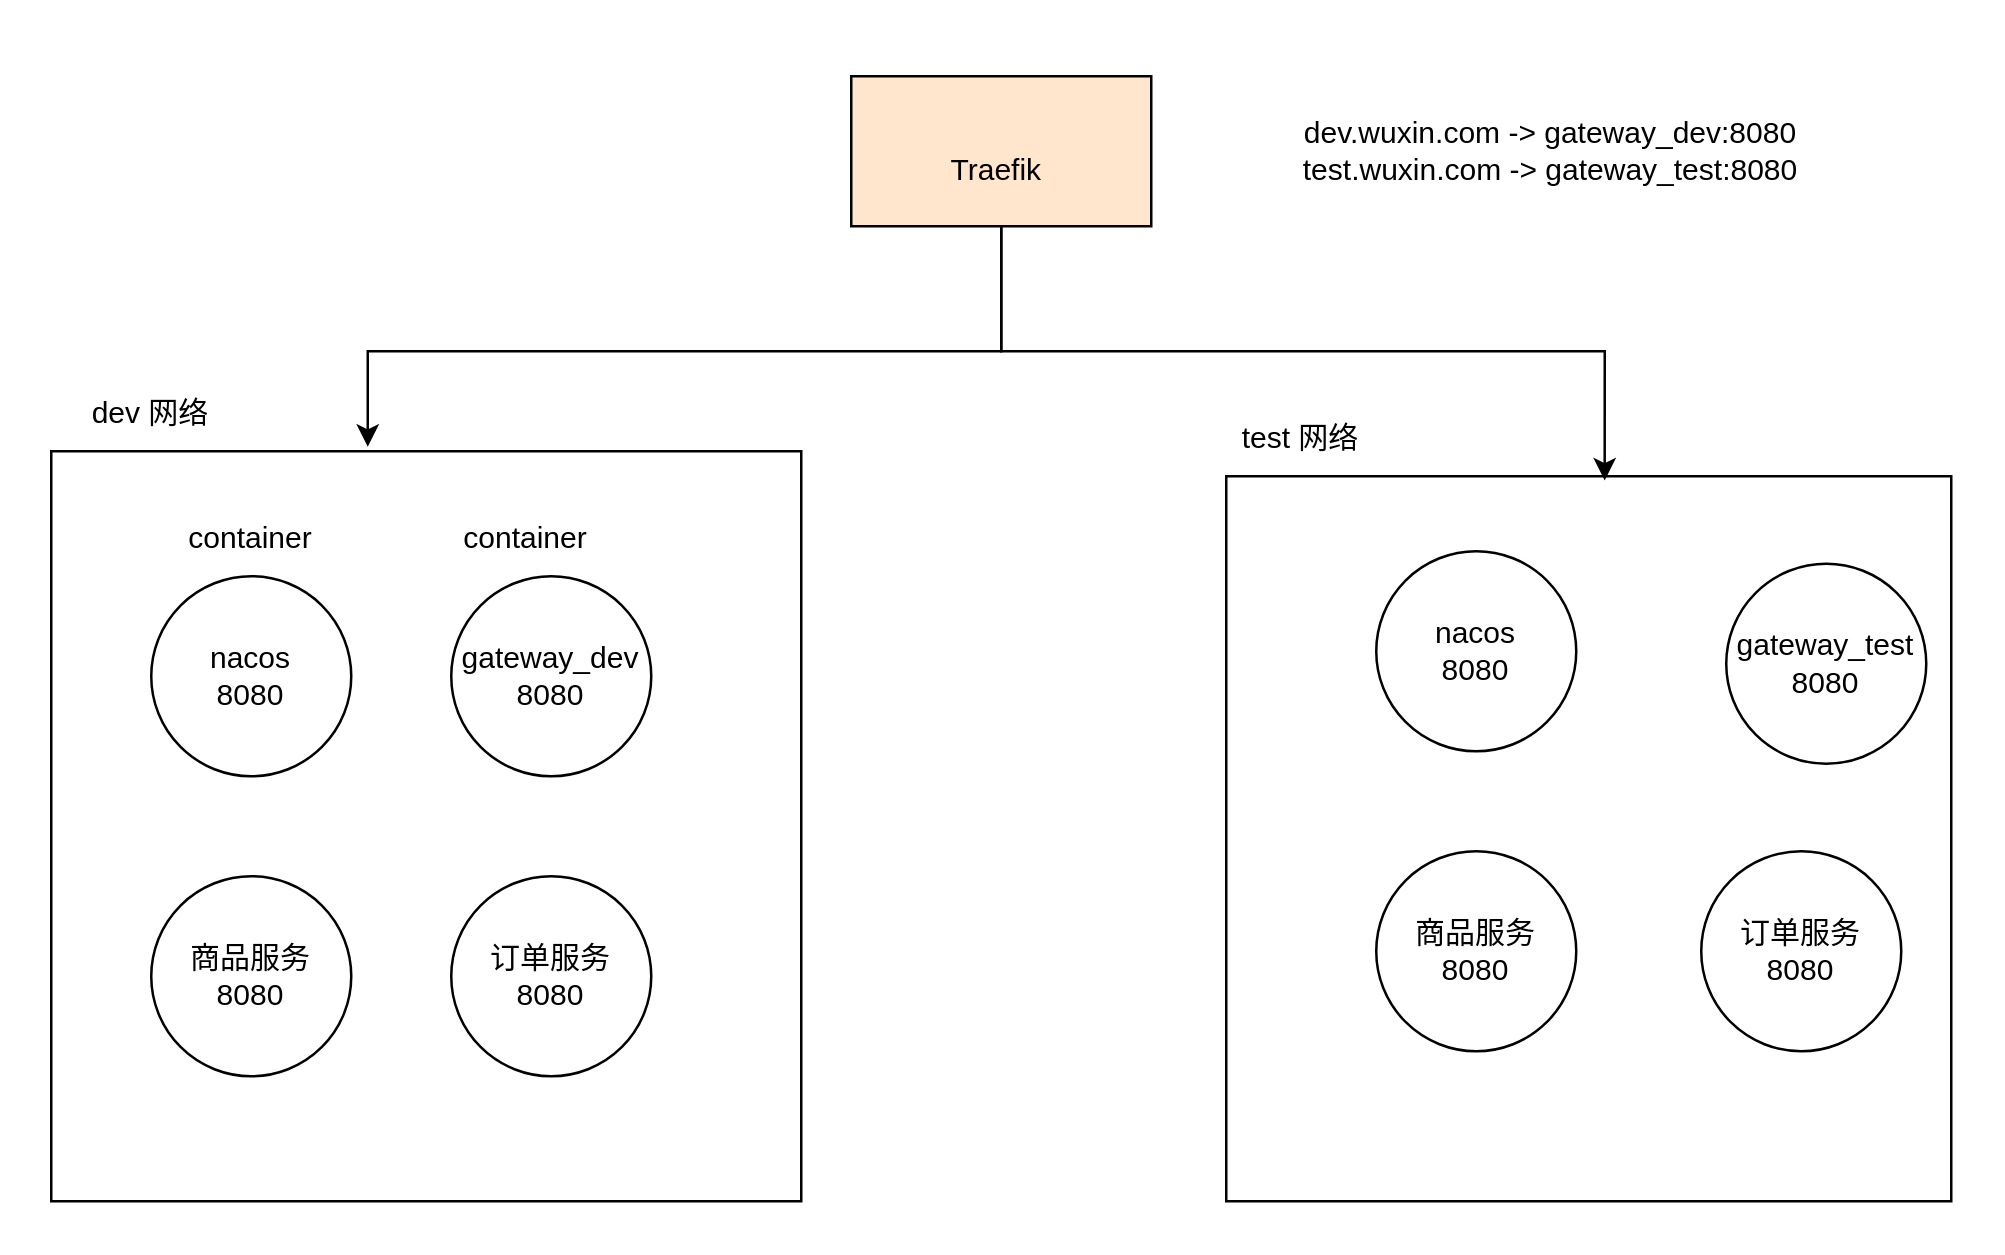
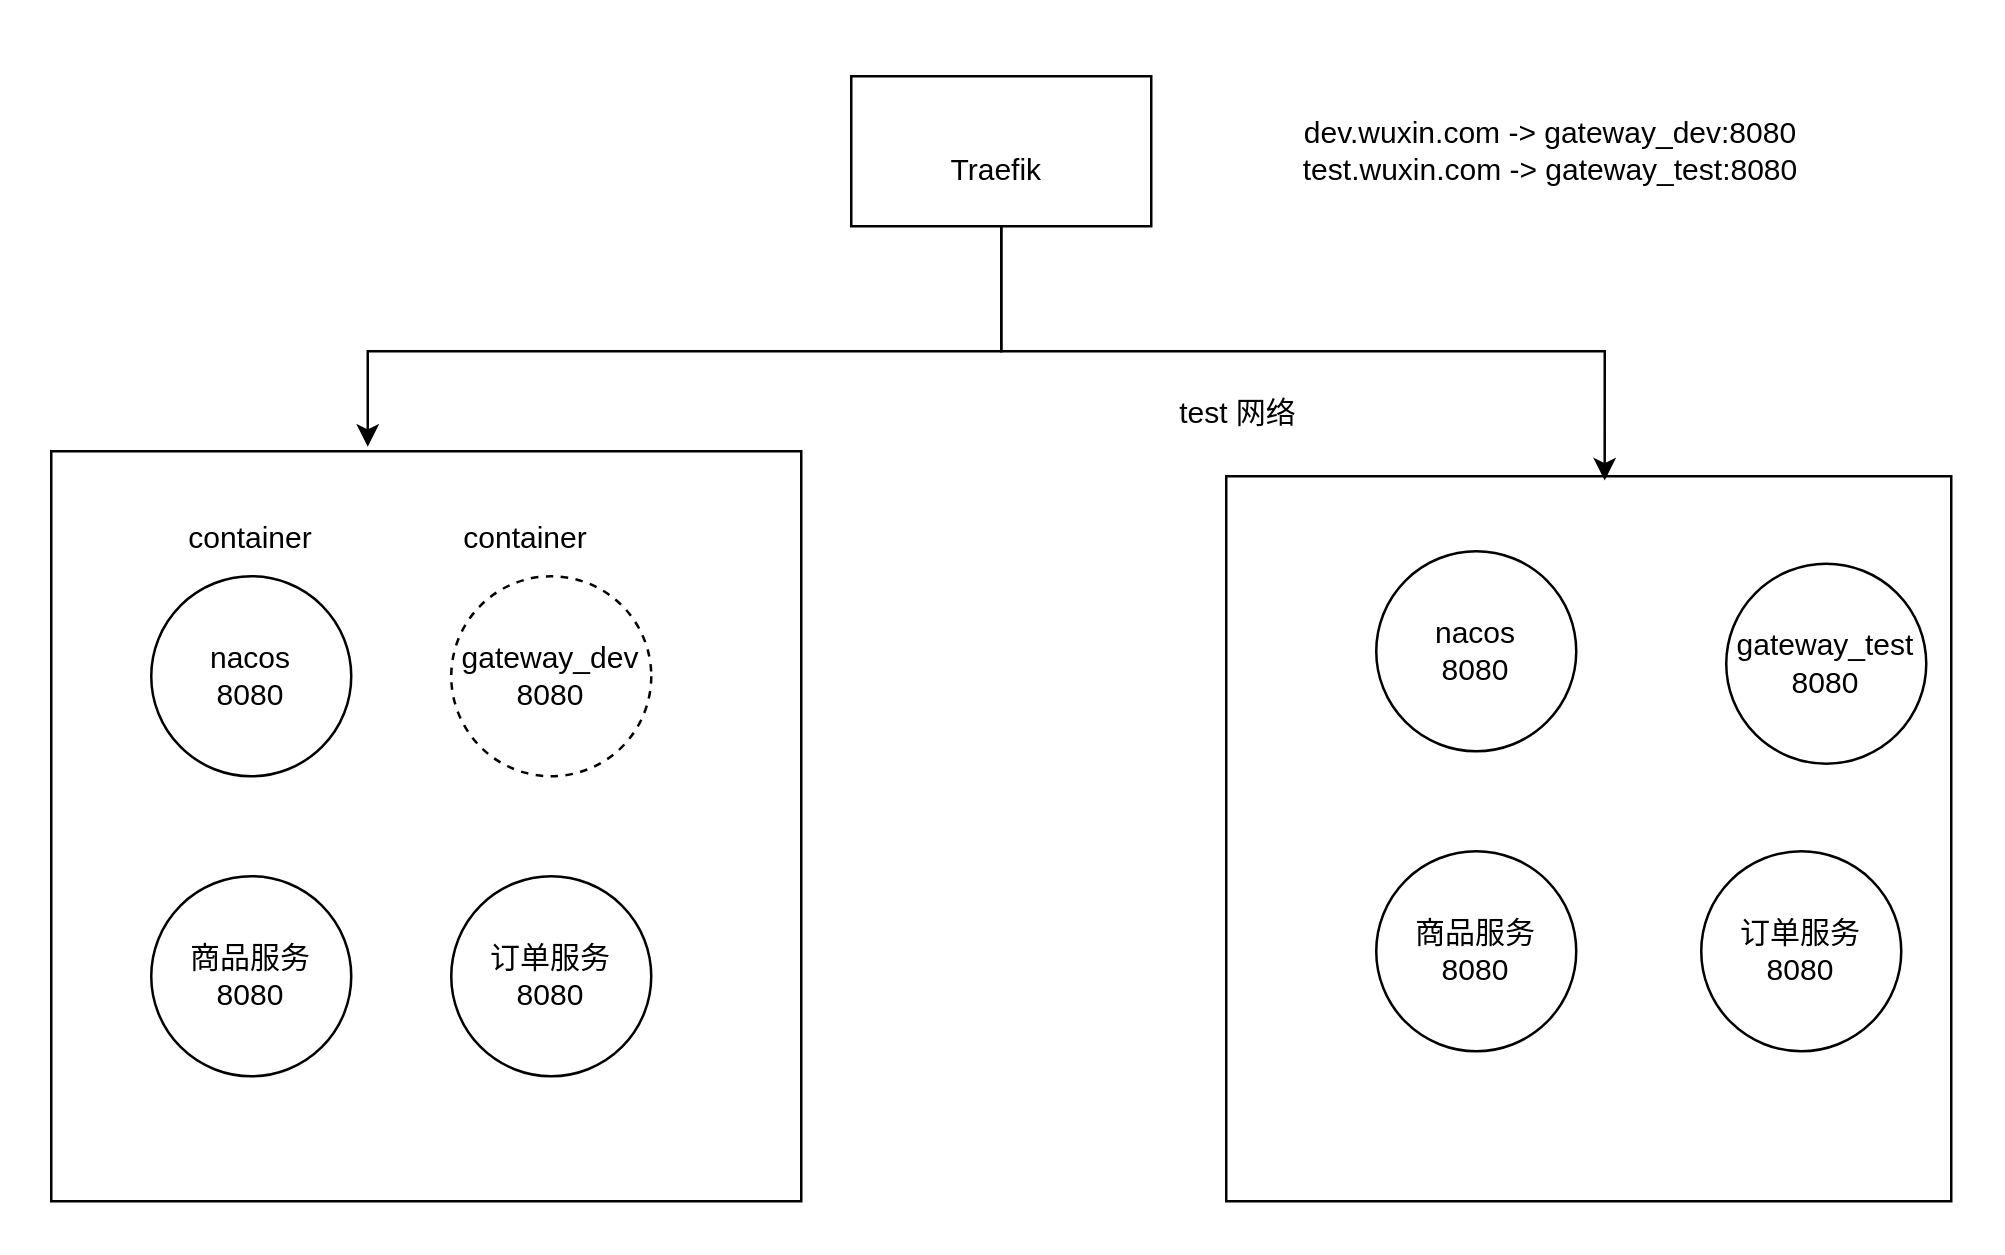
(1001, 151) -> (1001, 151)
(151, 414) -> none
(1301, 439) -> (1239, 414)
(551, 676) -> (551, 676)
